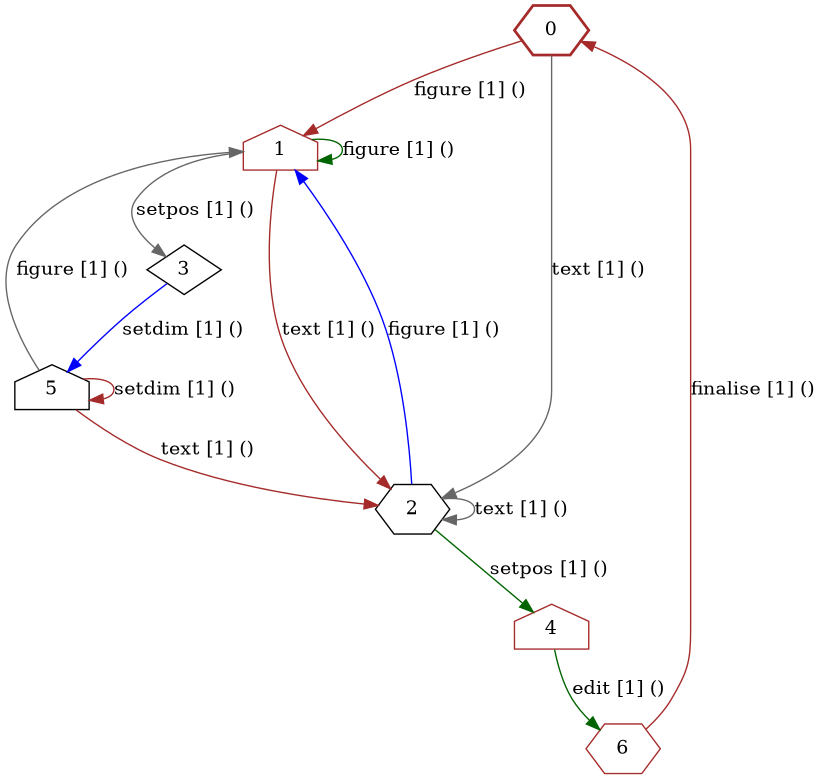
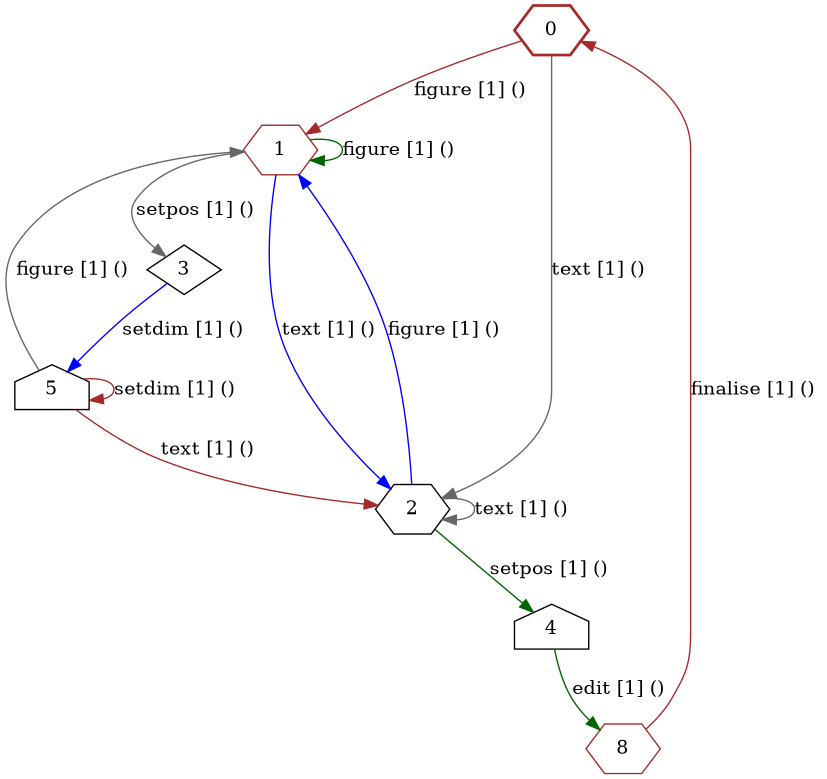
(280, 150) -> (280, 150)
(282, 340) -> (283, 342)
(552, 629) -> (552, 629)
(623, 749) -> (623, 749)
